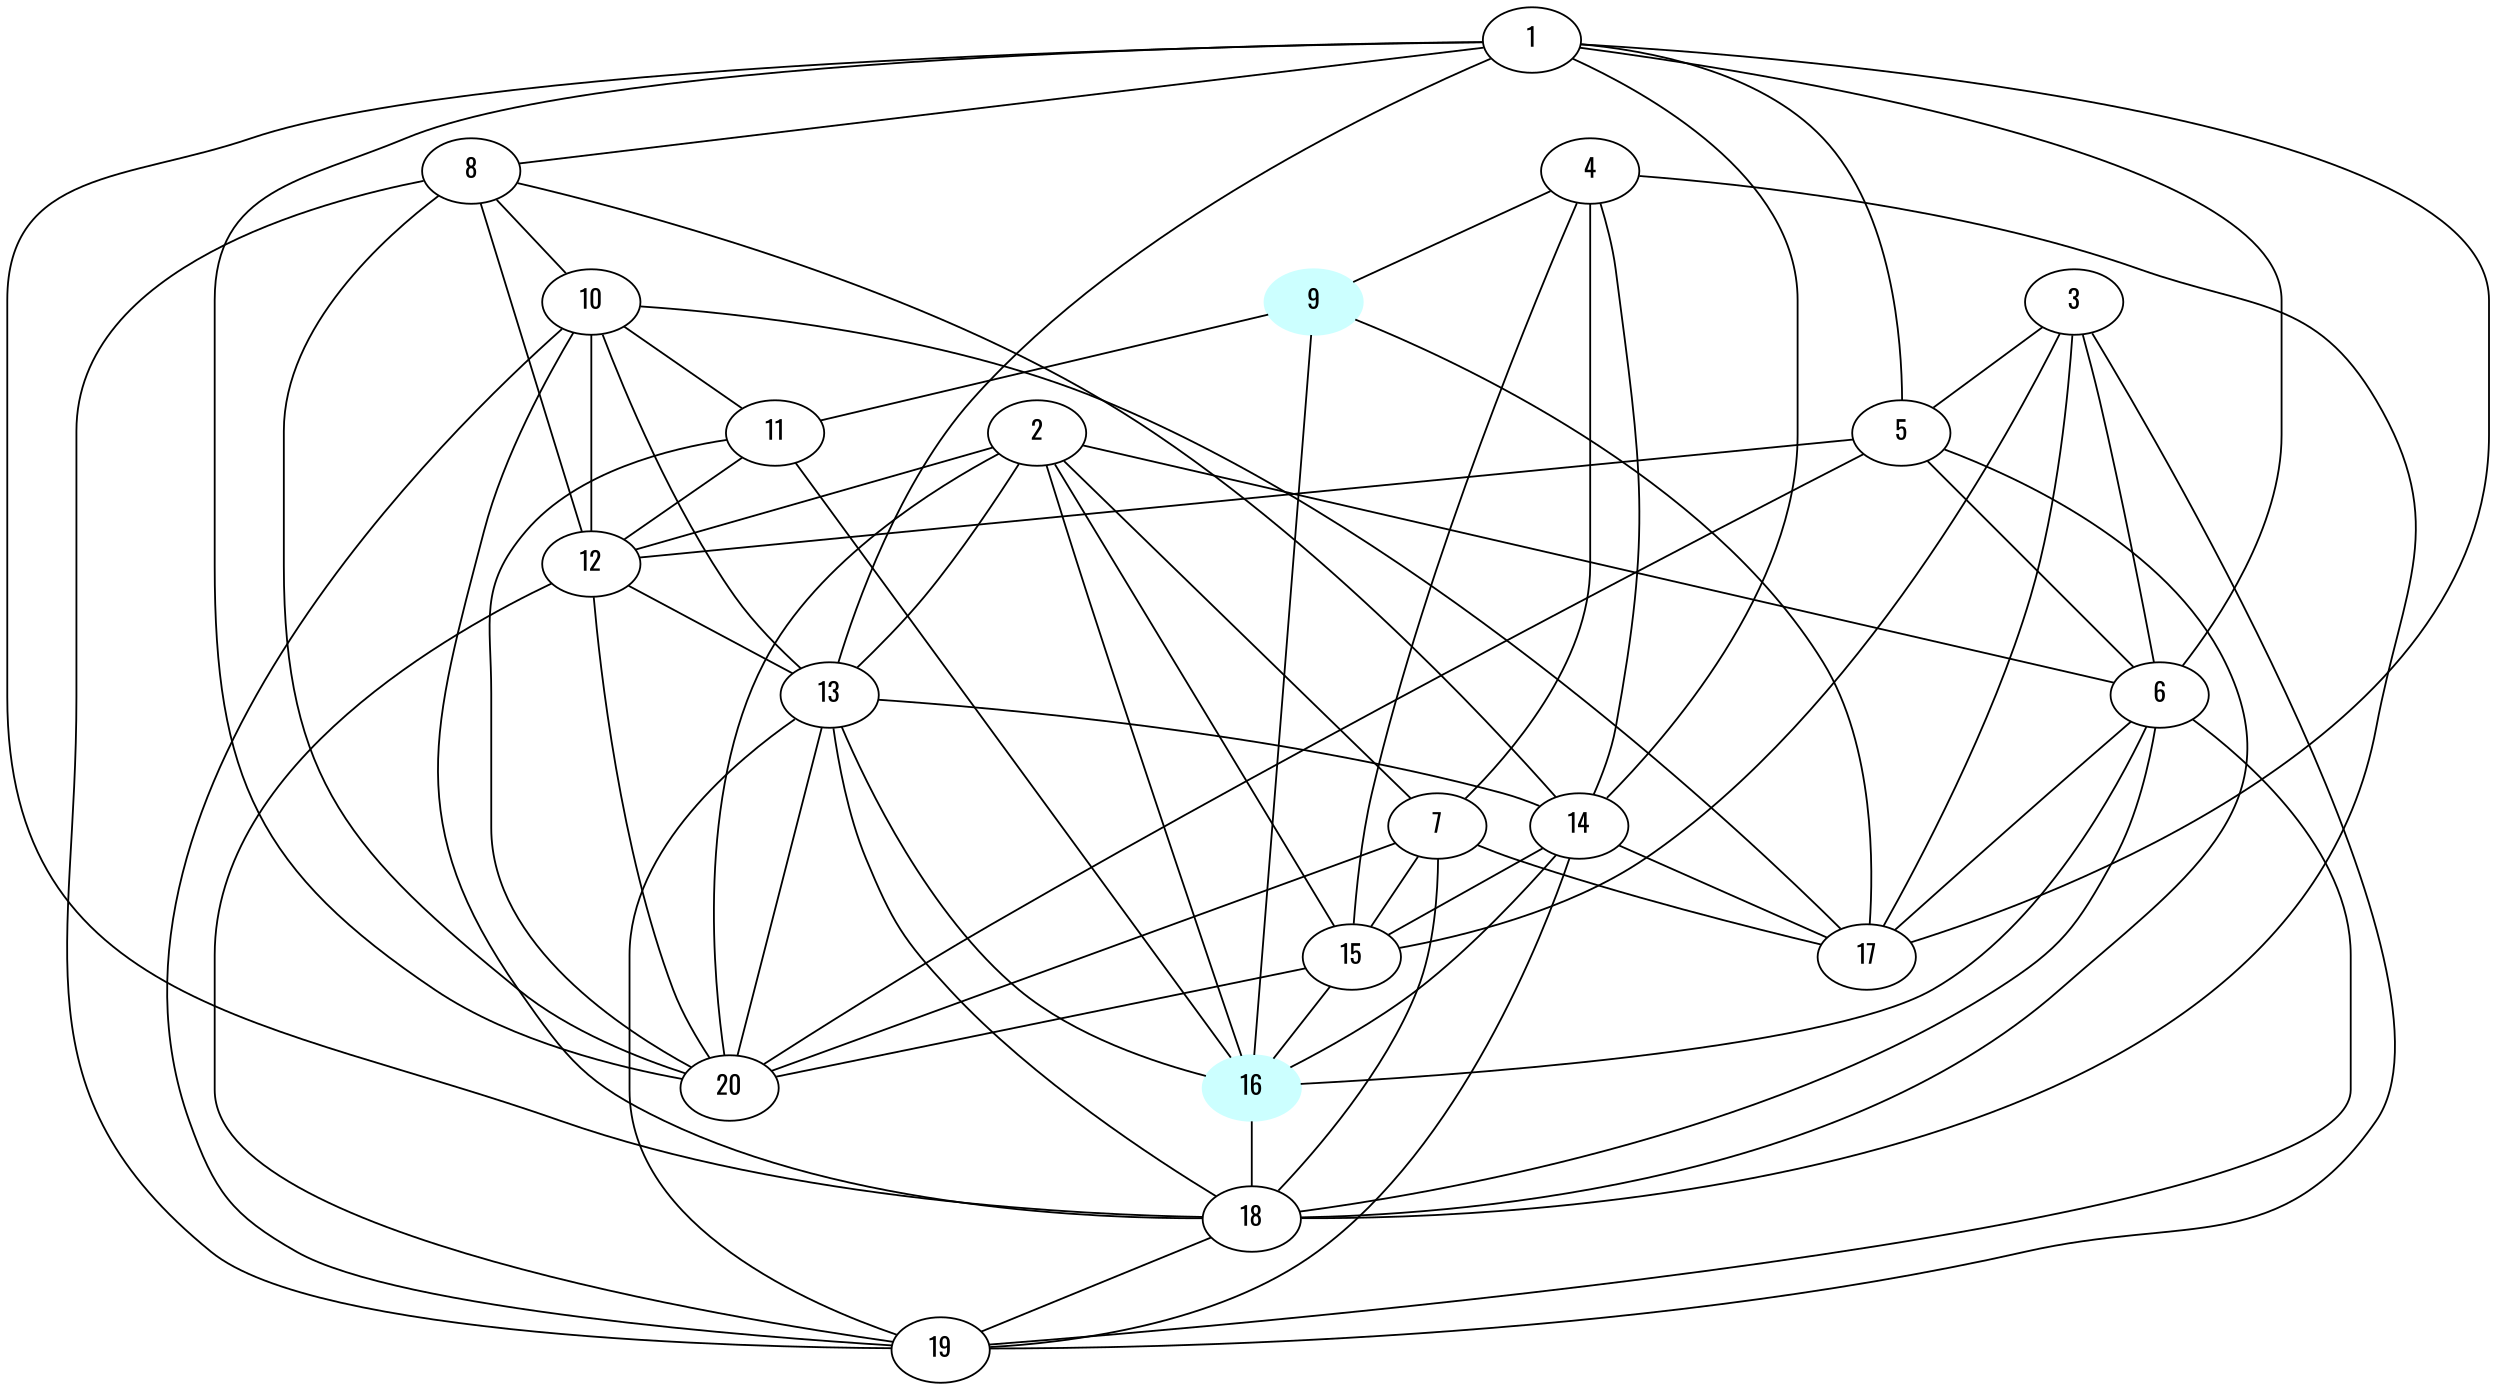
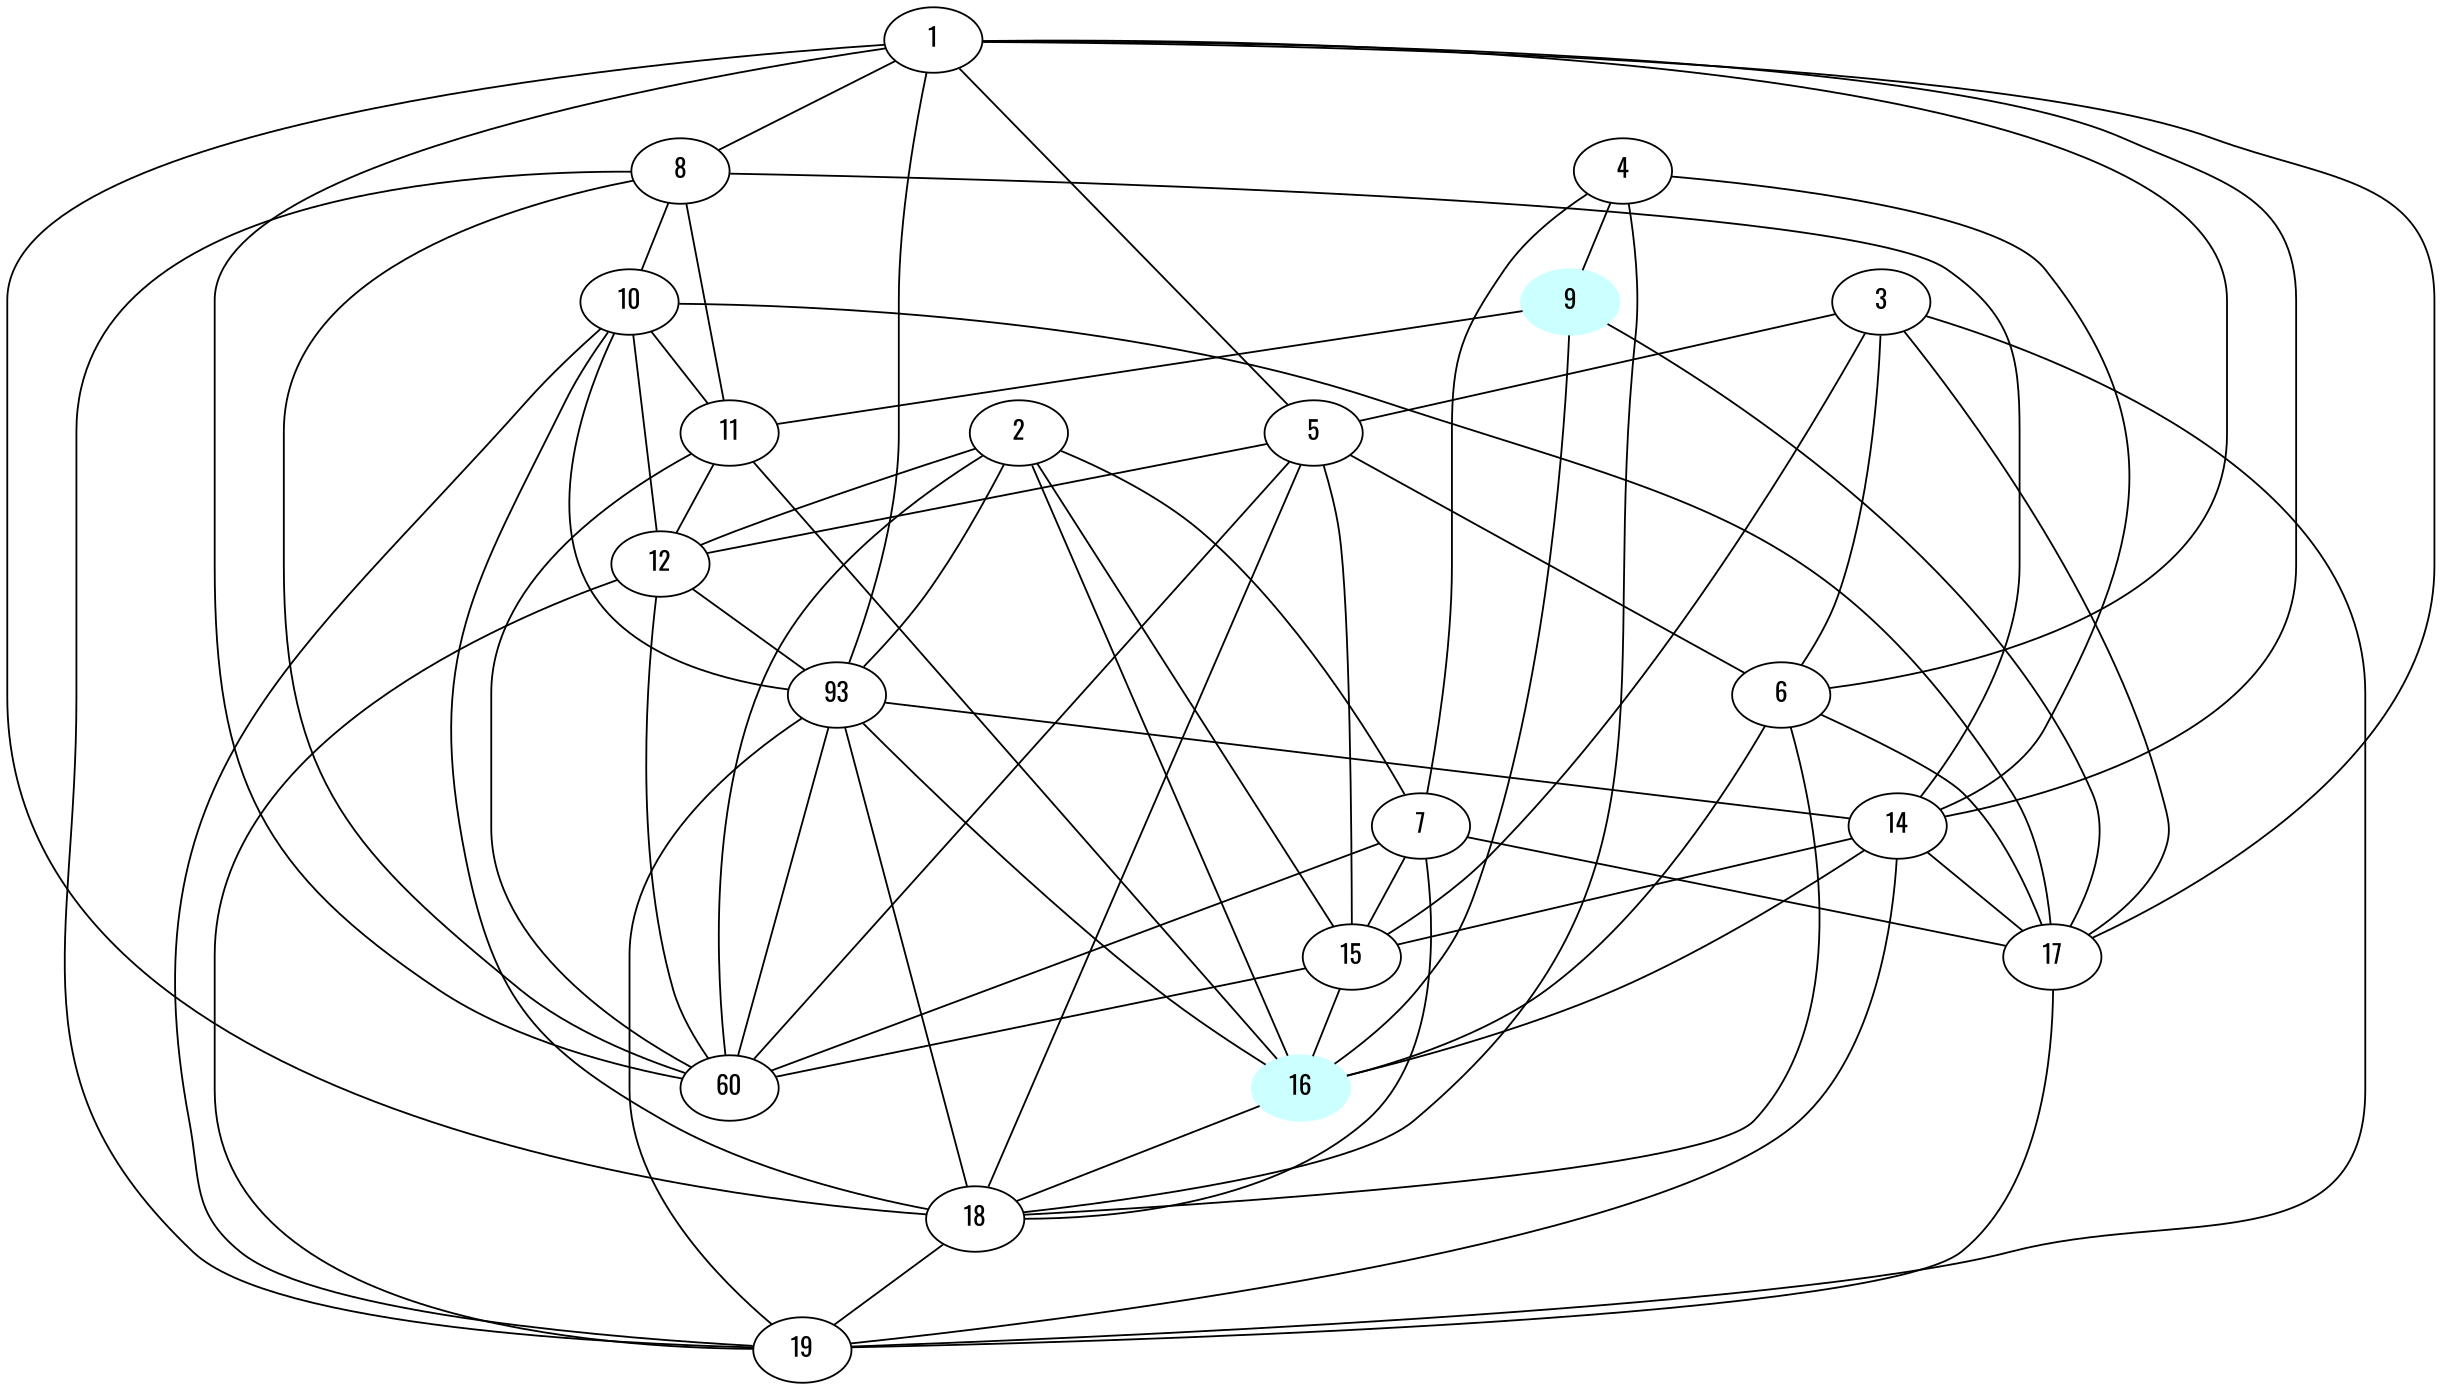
(534, 376) -> (703, 292)
(1441, 556) -> (1348, 682)
(1573, 558) -> none
(830, 695) -> (837, 695)
(730, 1088) -> (730, 1088)
(1898, 1241) -> (1552, 1317)
